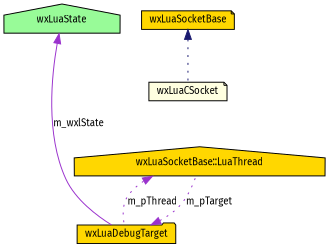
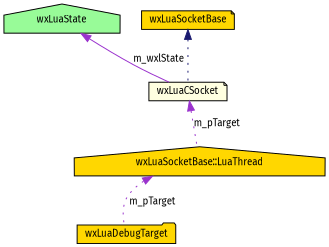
(55, 145) -> (128, 62)
(153, 202) -> (153, 202)
(183, 202) -> (194, 129)
